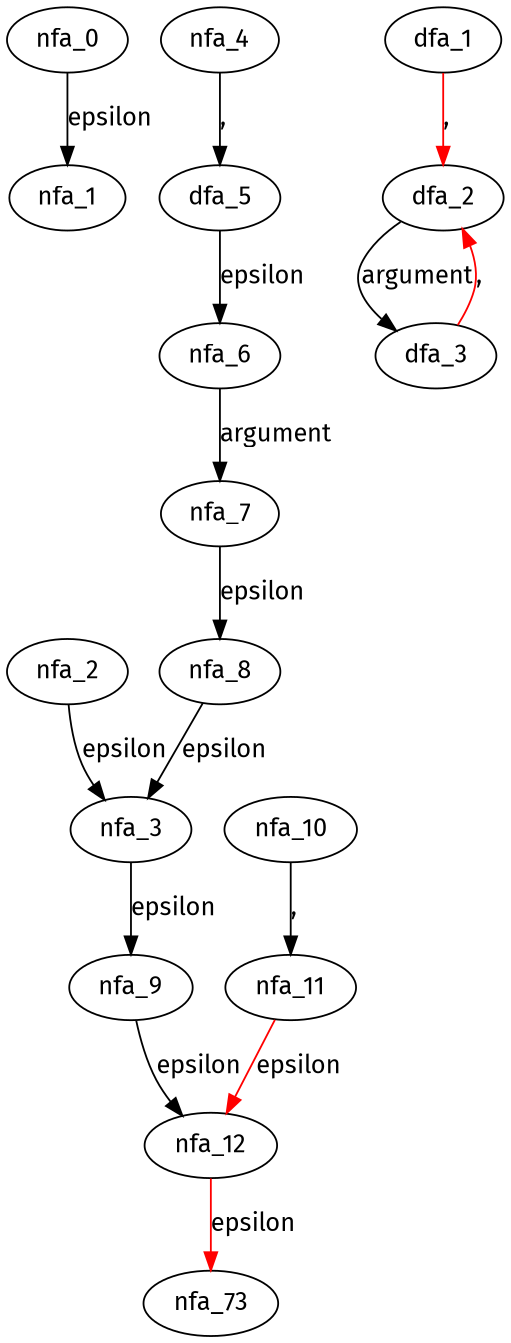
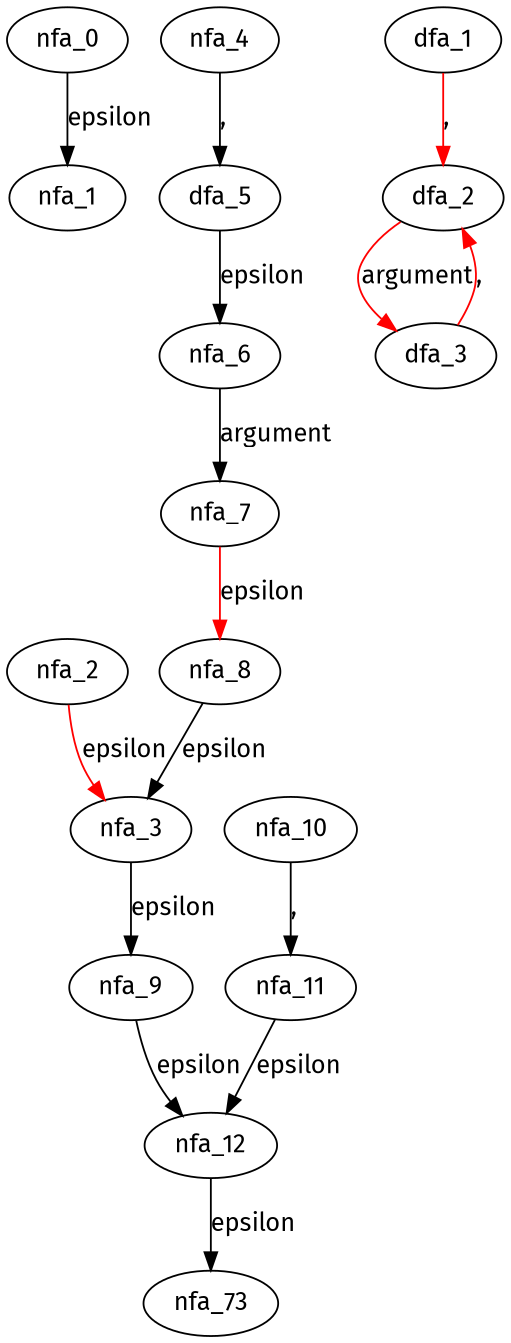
(360, 266) -> (360, 266)
(220, 584) -> (220, 584)
(76, 747) -> (76, 747)
(255, 1058) -> (255, 1058)
(211, 1215) -> (211, 1215)
